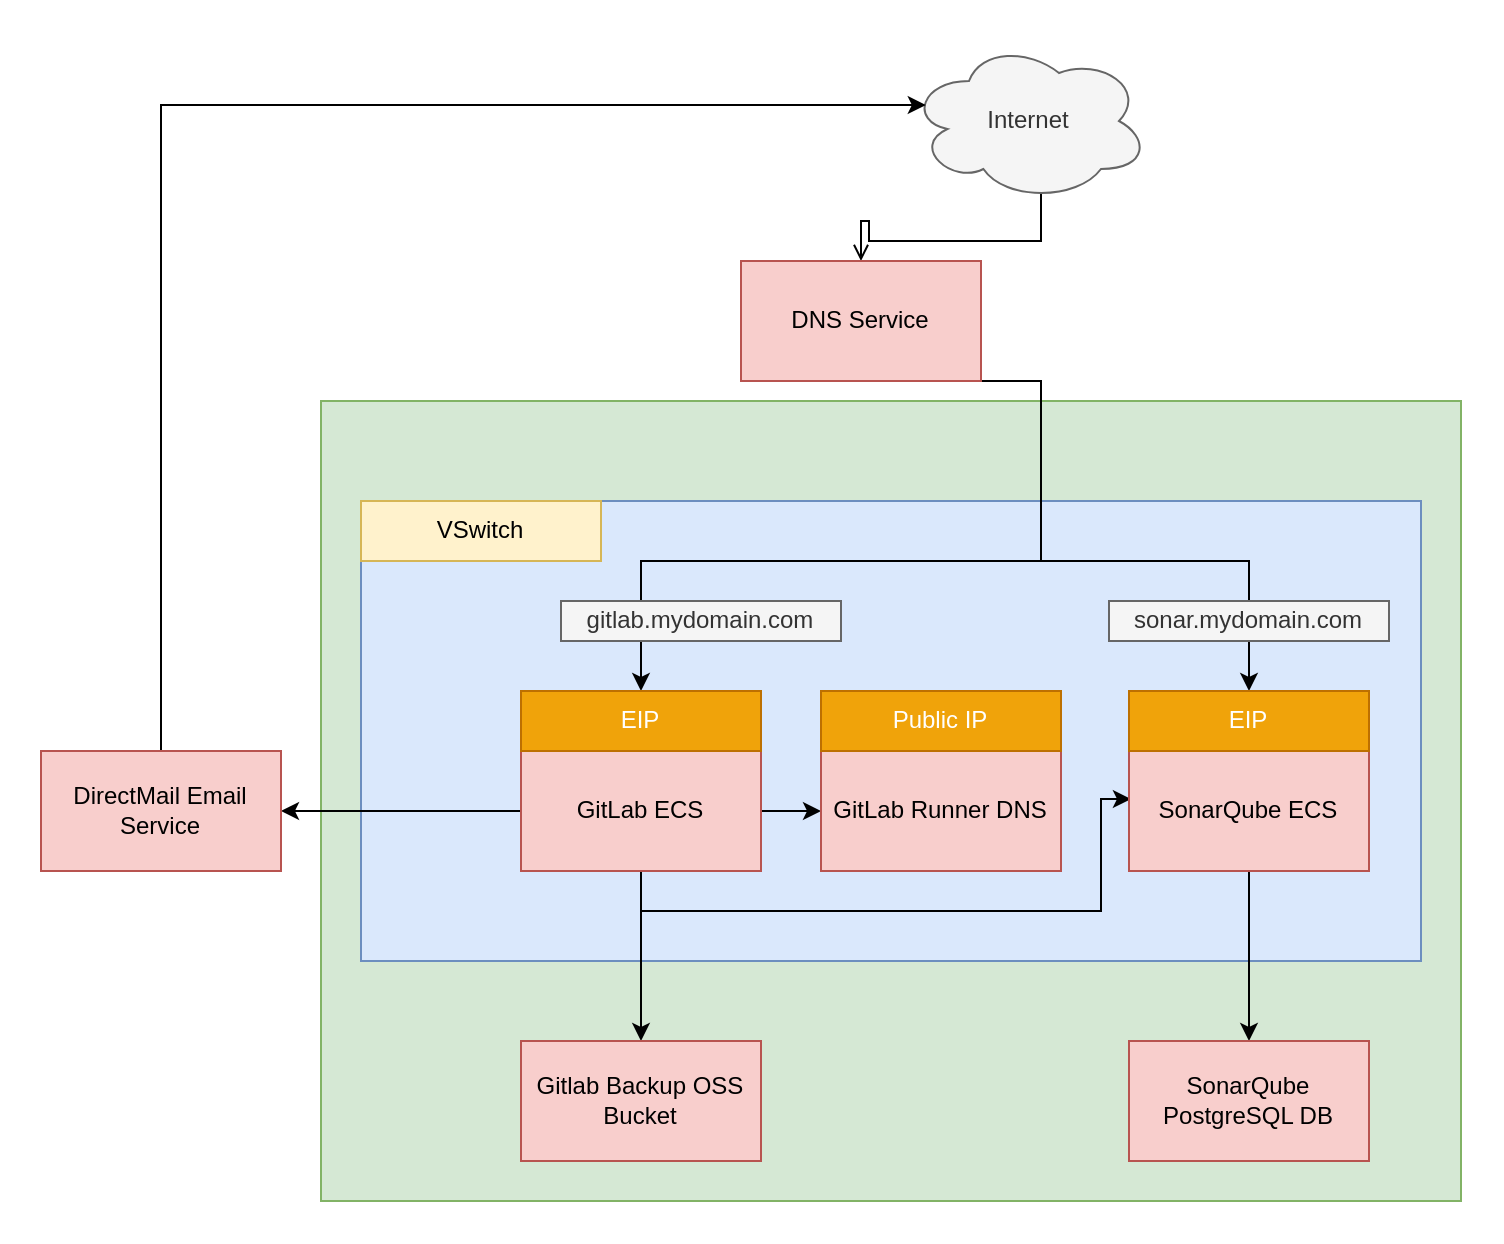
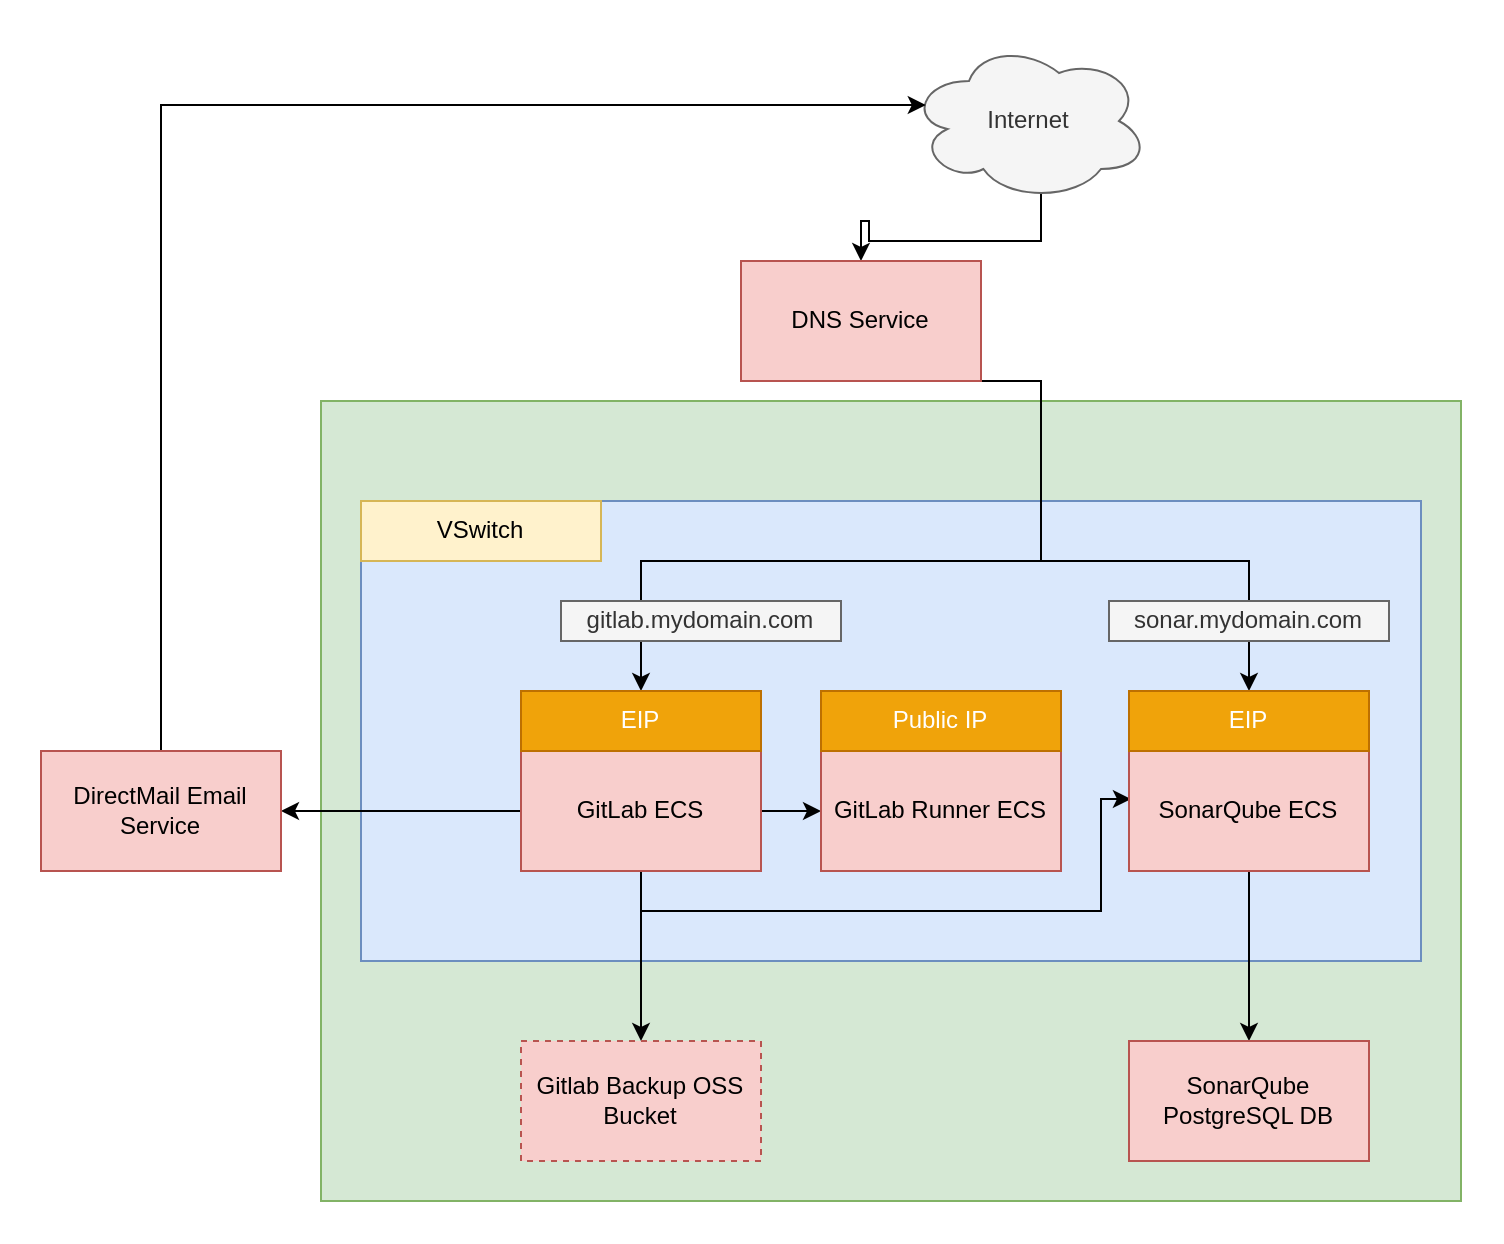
(861, 249) -> (861, 246)
(941, 811) -> (941, 811)
(641, 1101) -> (641, 1101)
